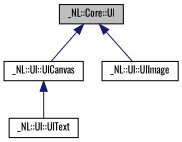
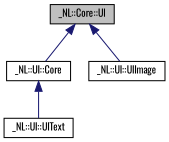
(44, 71) -> (39, 71)
